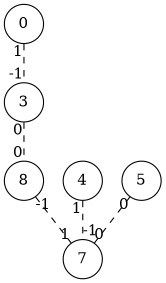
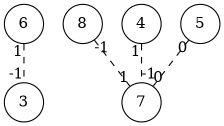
(24, 24) -> (24, 24)
(24, 142) -> none
